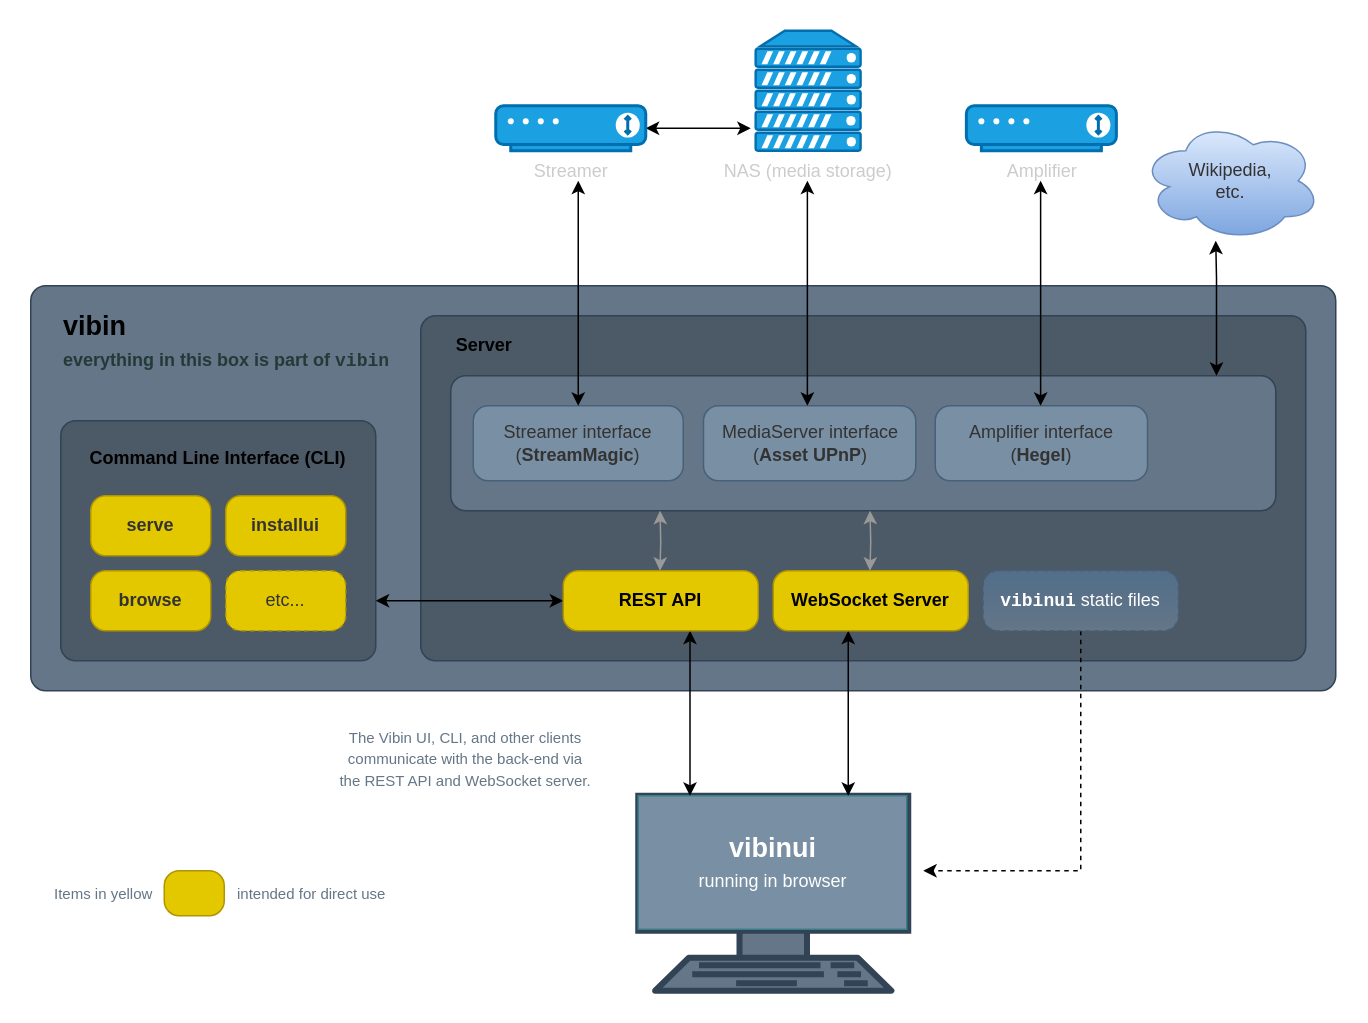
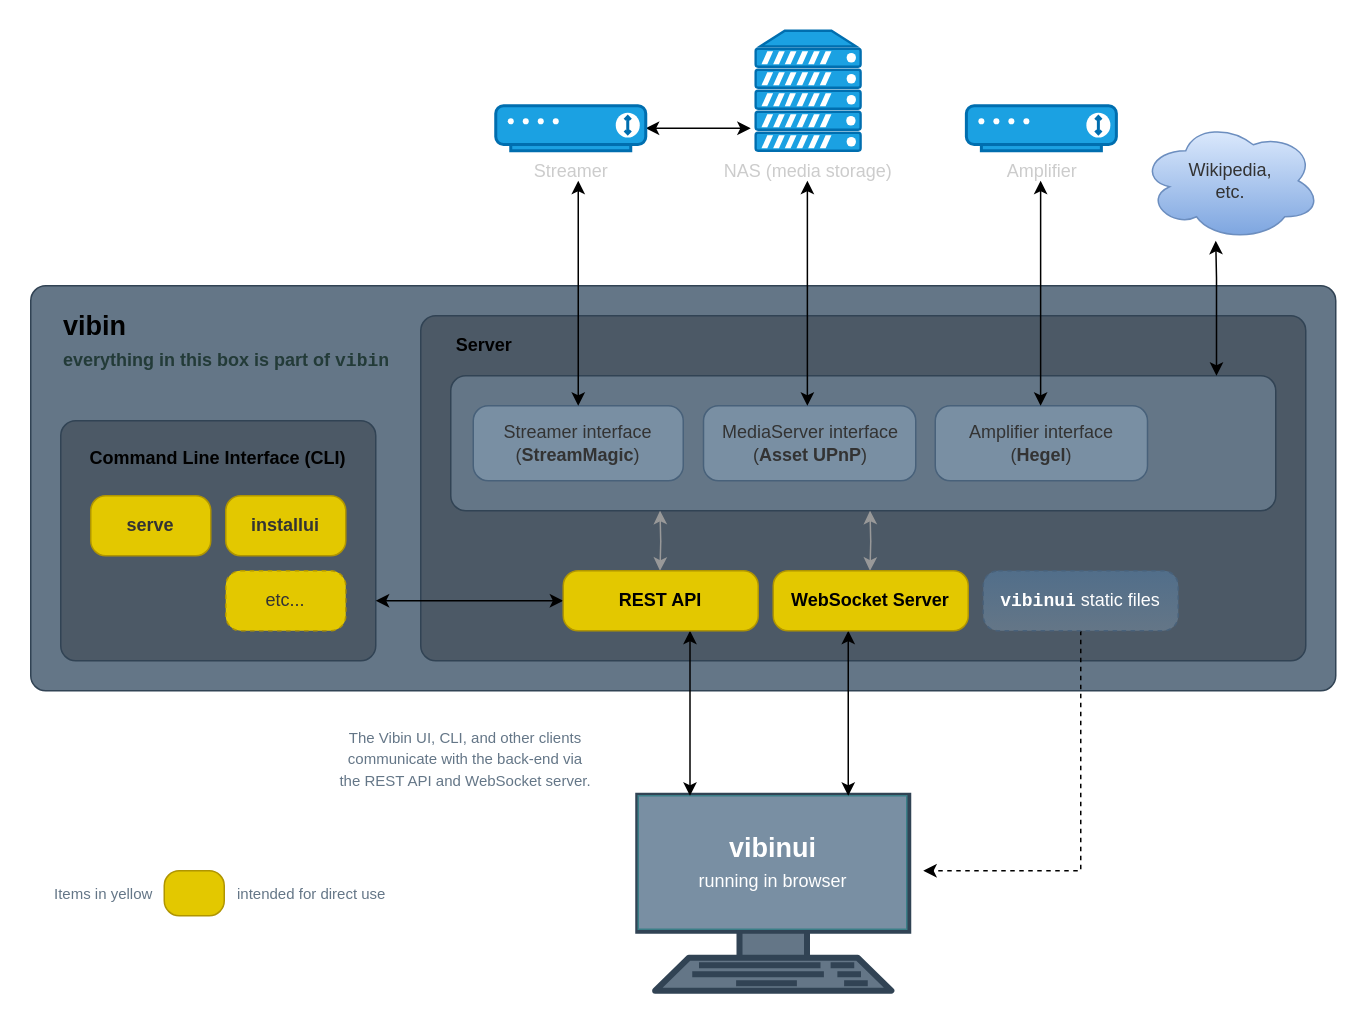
(151, 601) -> none
